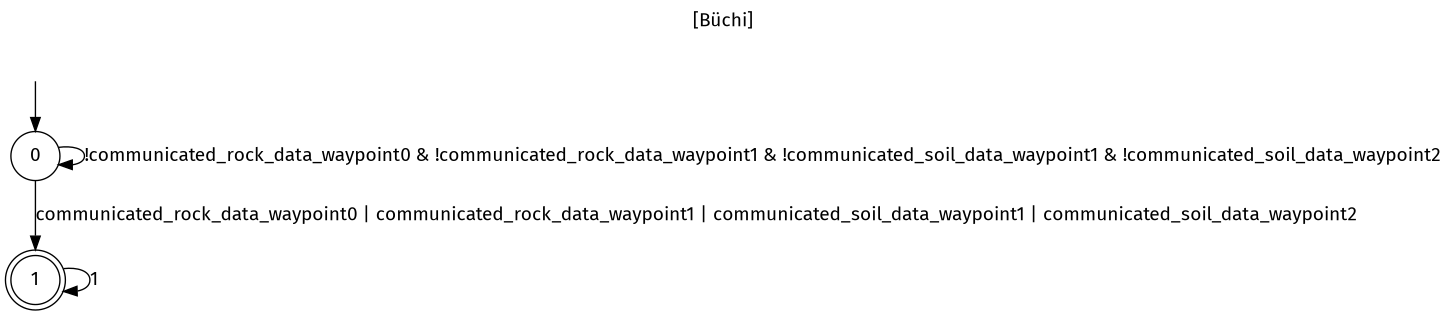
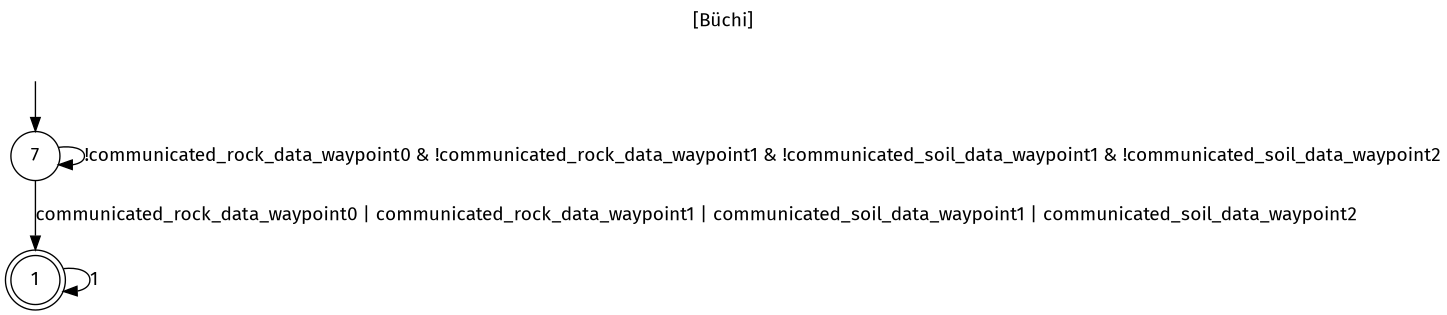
(35, 156) -> (35, 156)
